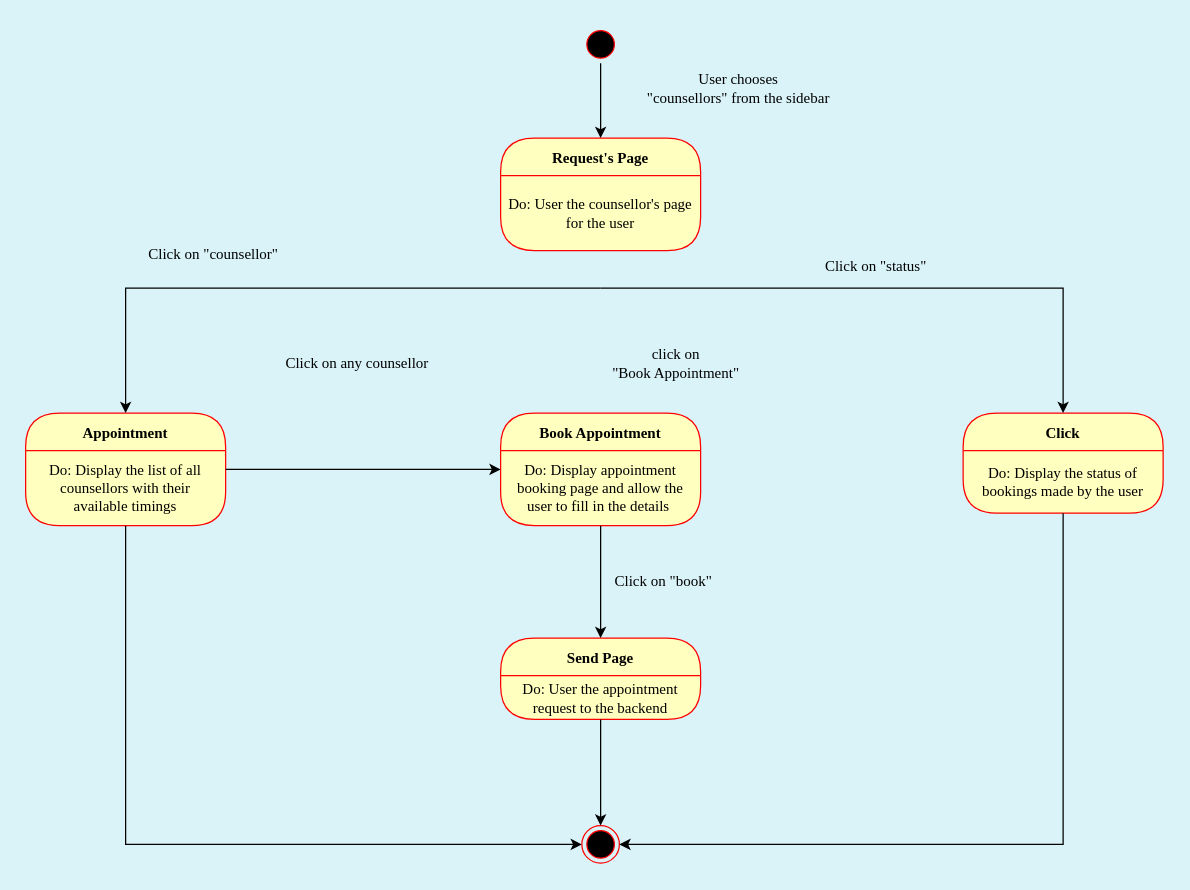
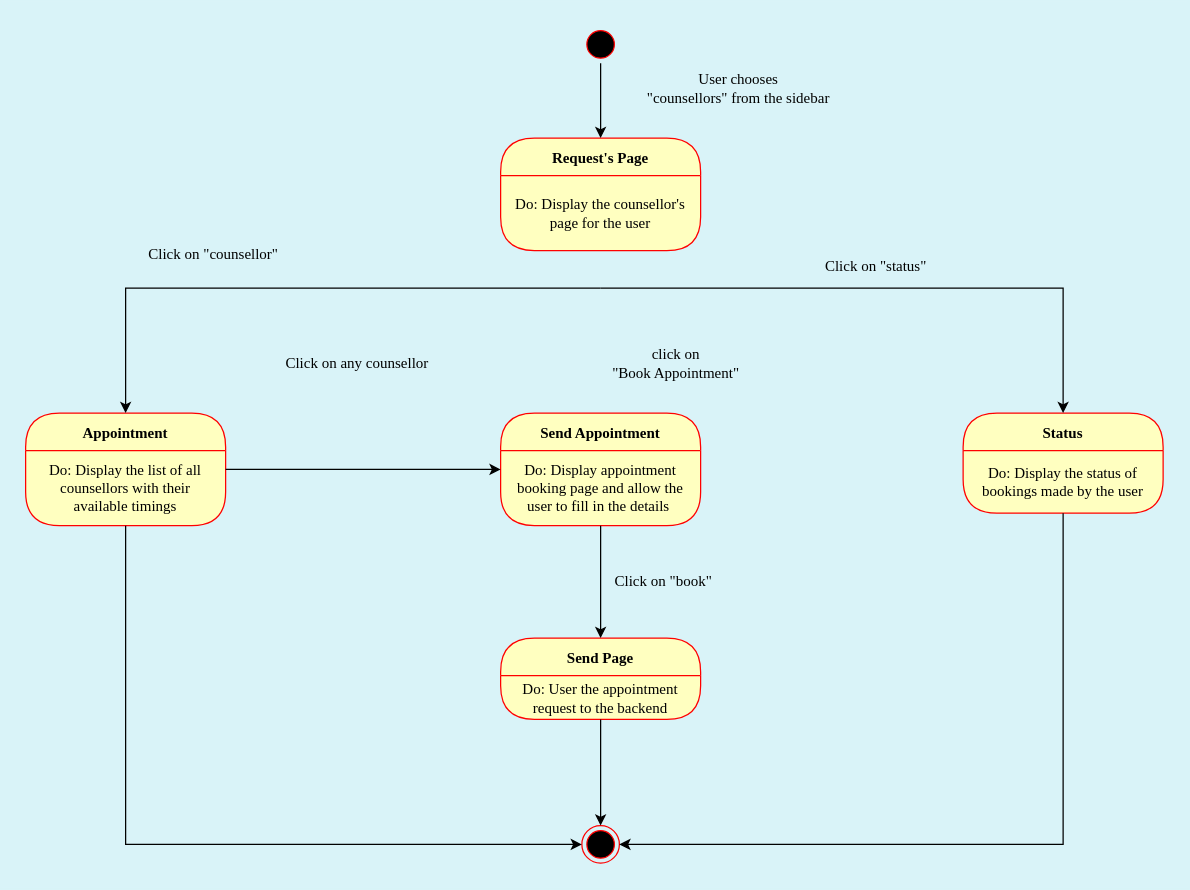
(601, 213) -> (601, 213)
(600, 433) -> (600, 433)
(1063, 433) -> (1063, 433)
